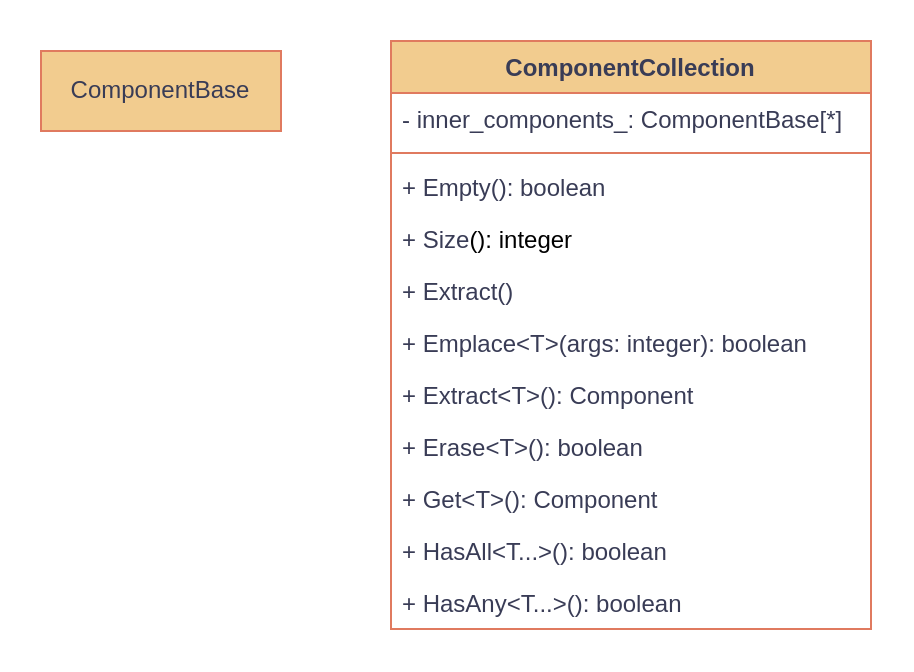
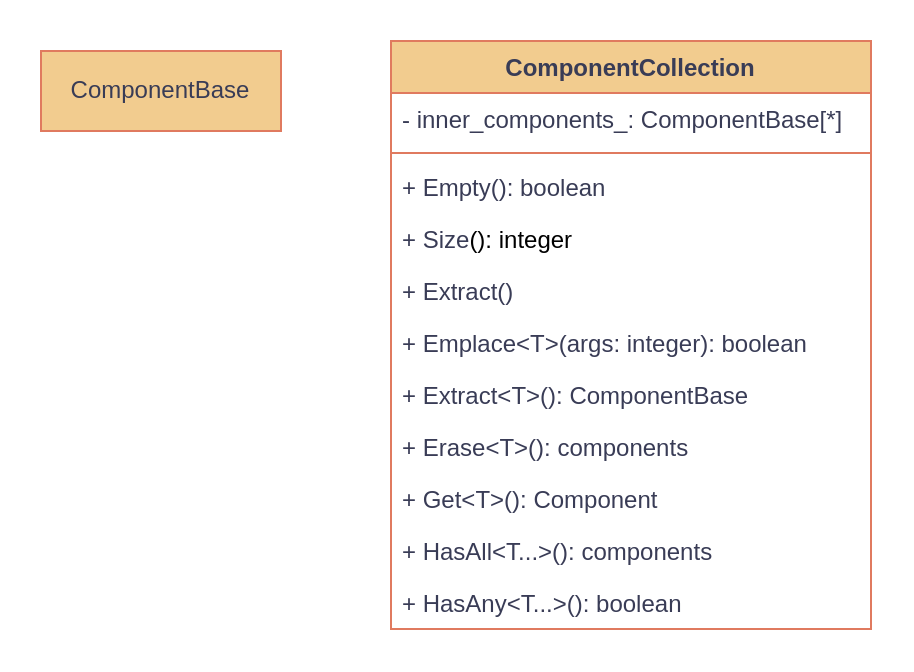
(562, 397) -> (589, 397)
(532, 449) -> (555, 449)
(543, 553) -> (566, 553)
